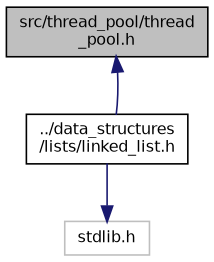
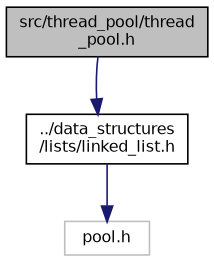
(118, 94) -> (96, 78)
(107, 238) -> (107, 238)
